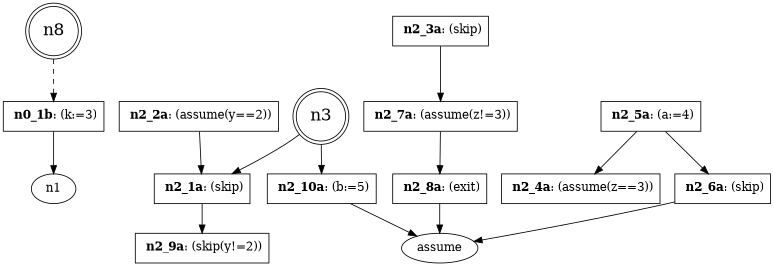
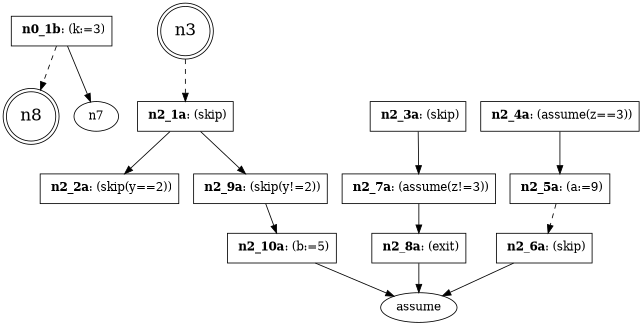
(54, 76) -> (50, 64)
(220, 115) -> (131, 188)
(672, 115) -> (581, 188)
(200, 149) -> (150, 150)
(619, 150) -> (560, 149)
(684, 150) -> (553, 215)
(270, 153) -> (185, 76)
(321, 155) -> (270, 215)
(54, 189) -> (96, 116)
